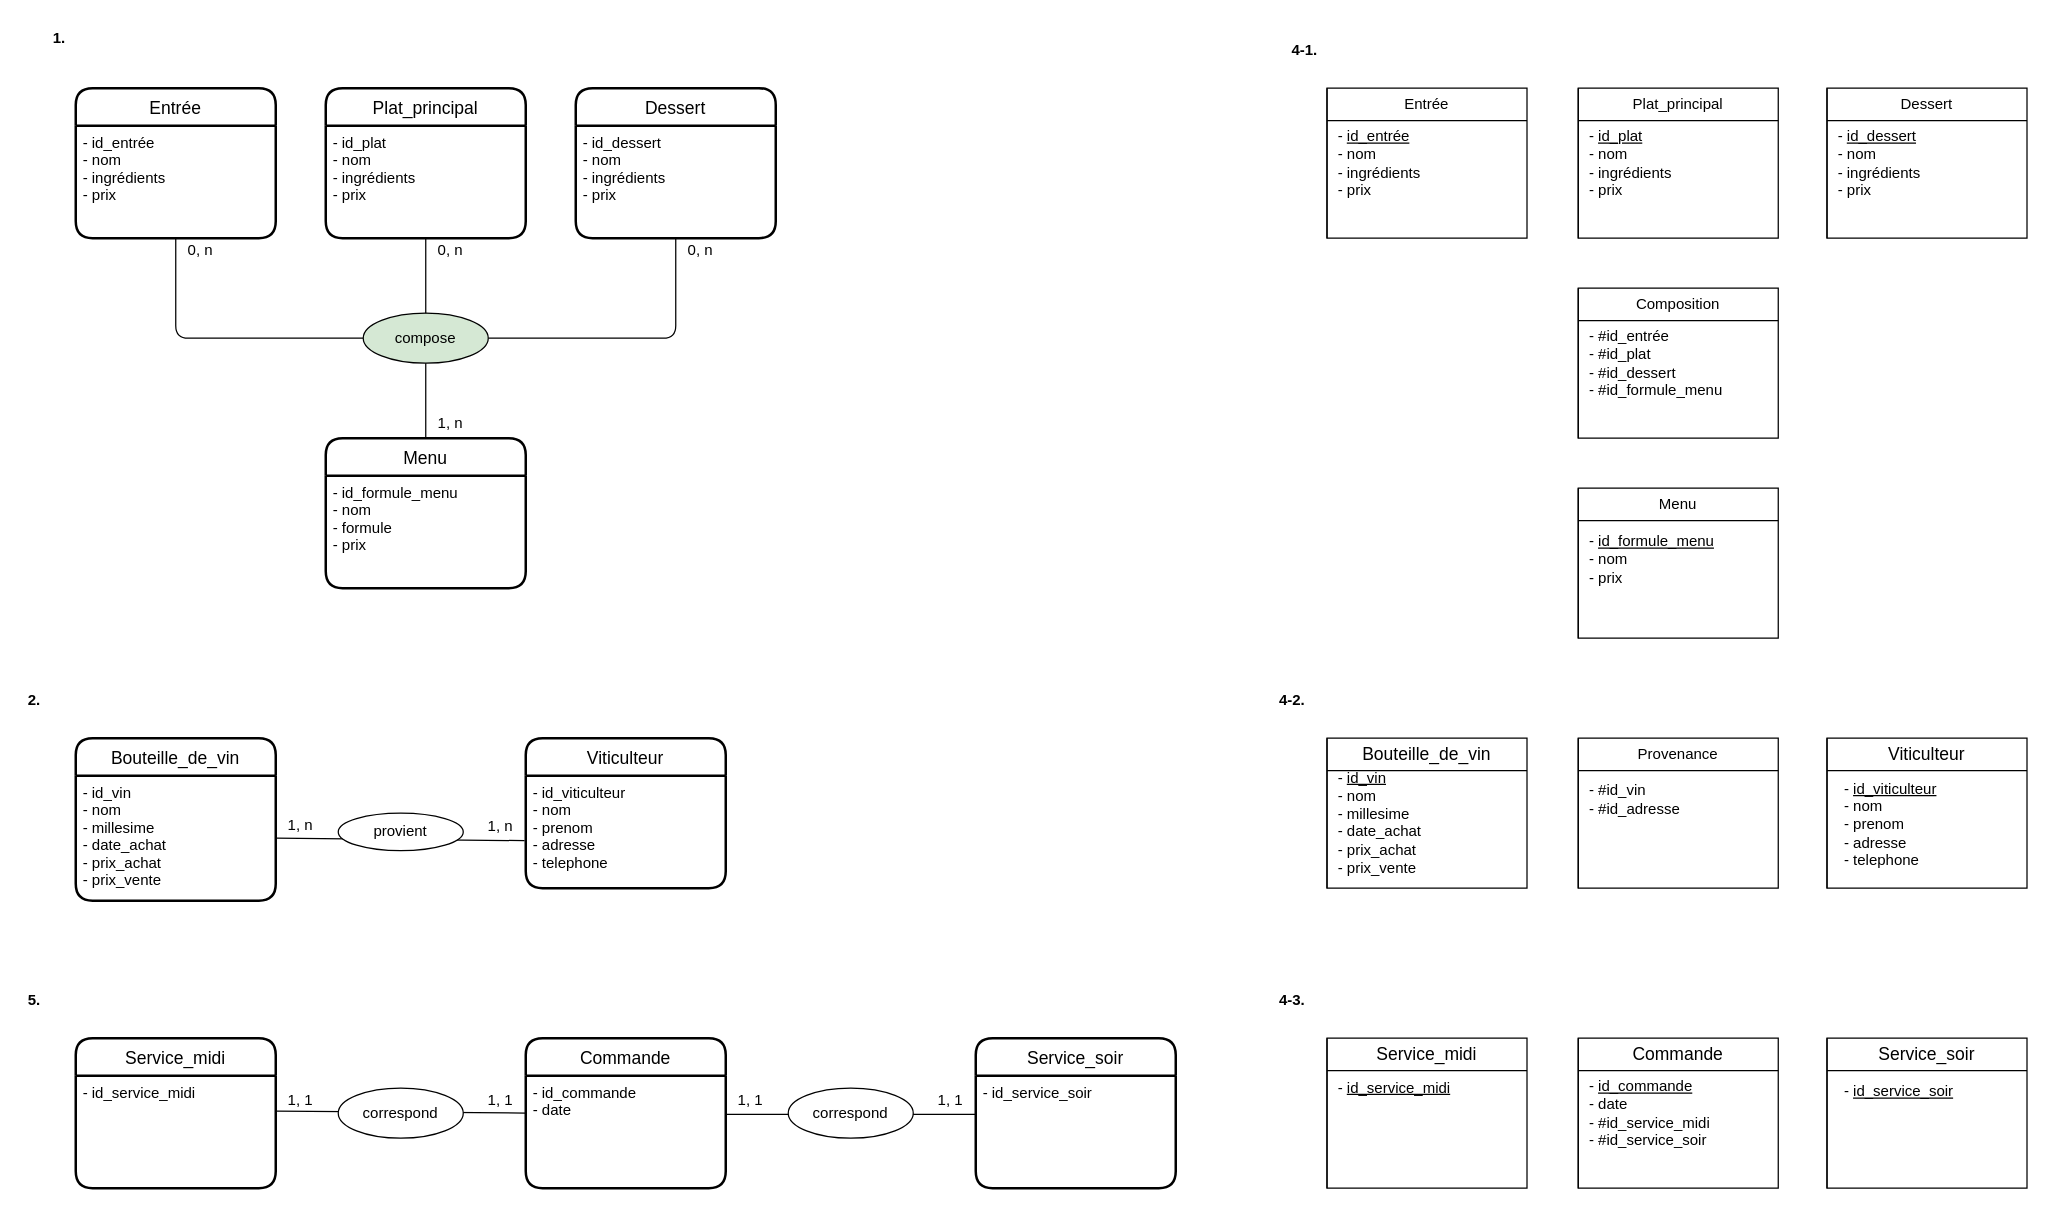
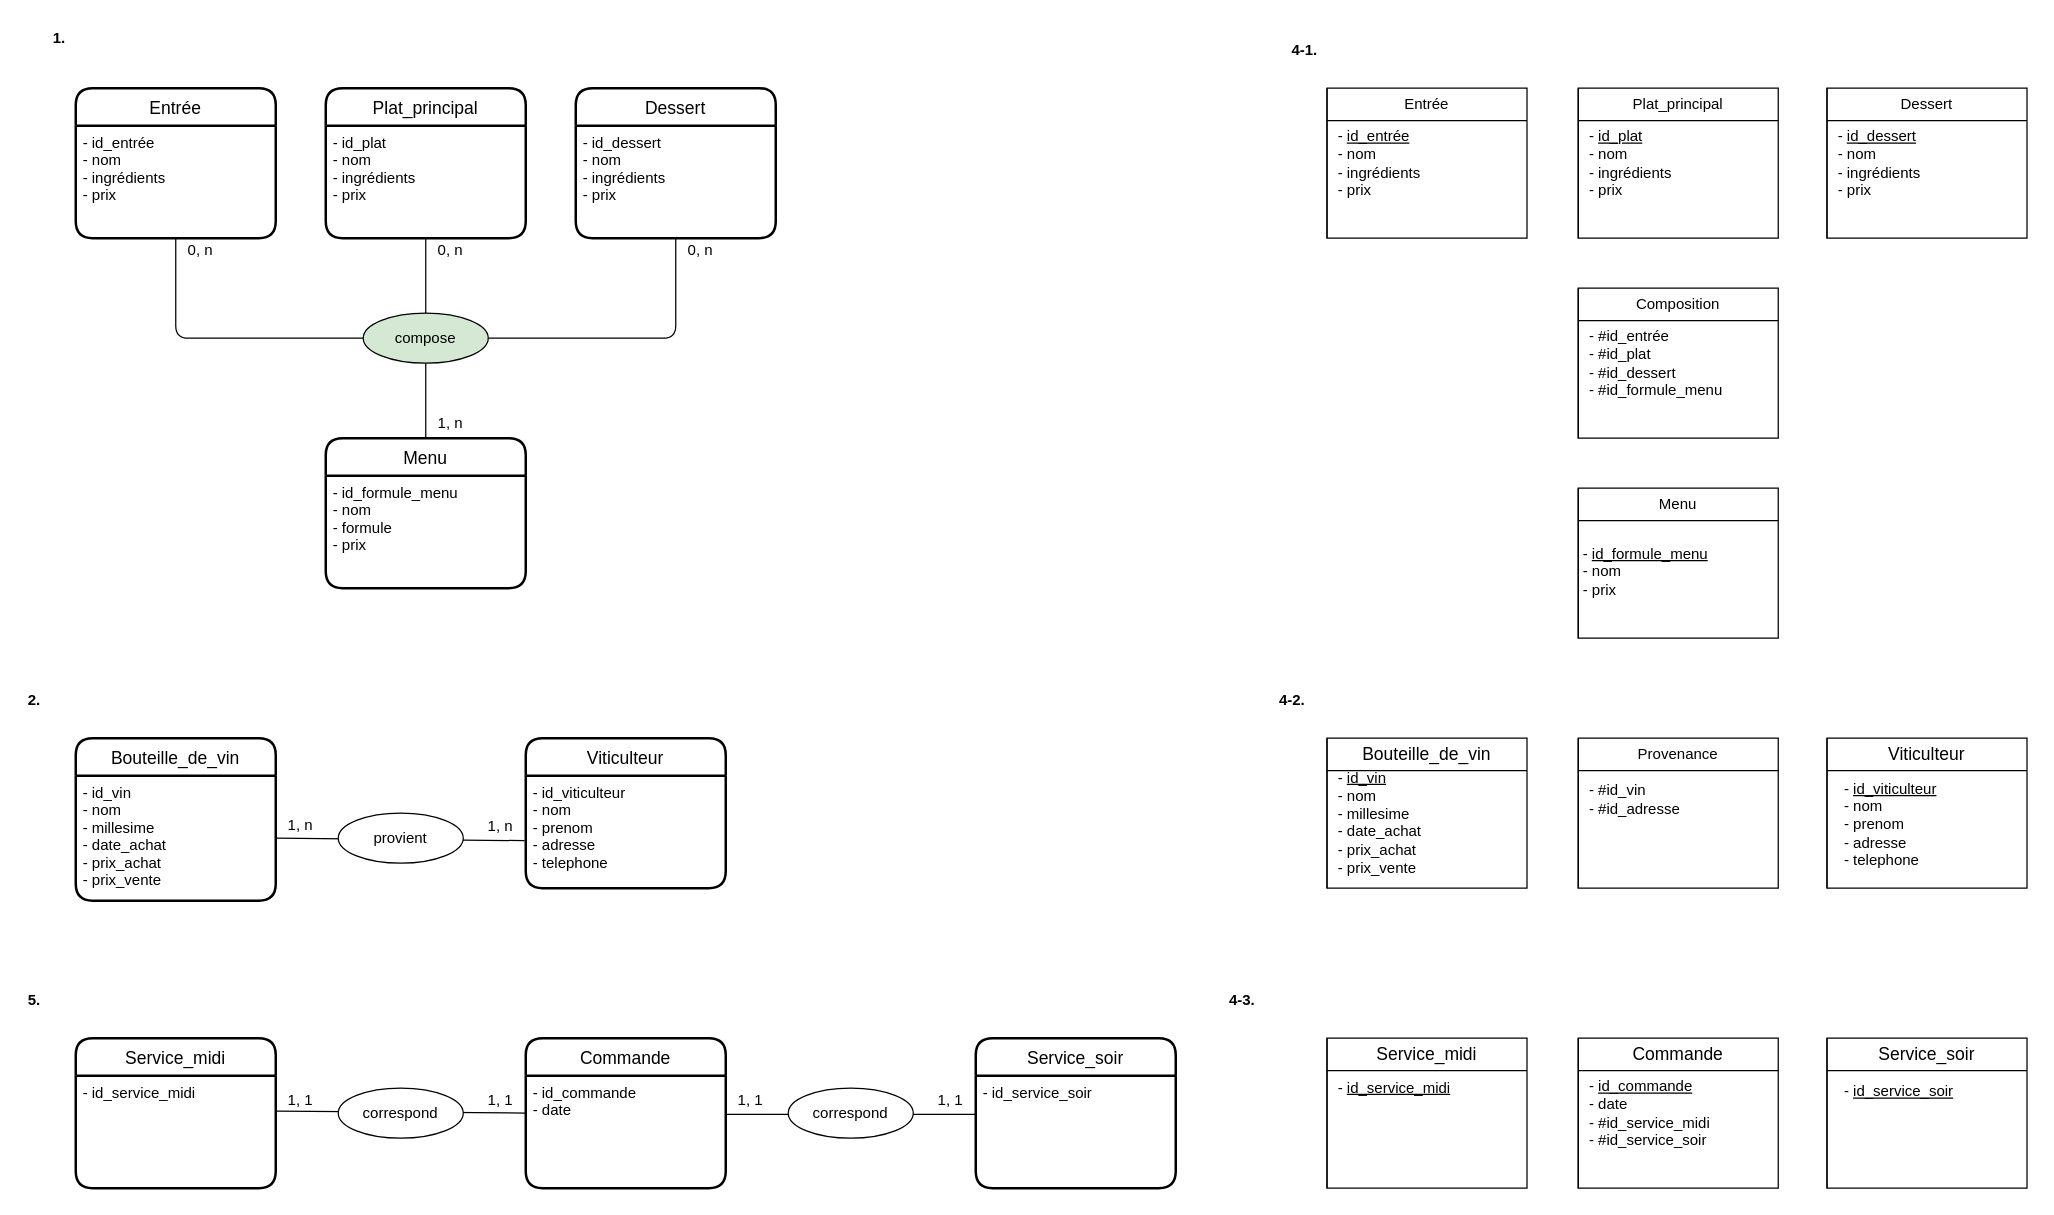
(1662, 559) -> (1656, 572)
(401, 832) -> (401, 838)
(1302, 1001) -> (1252, 1001)
